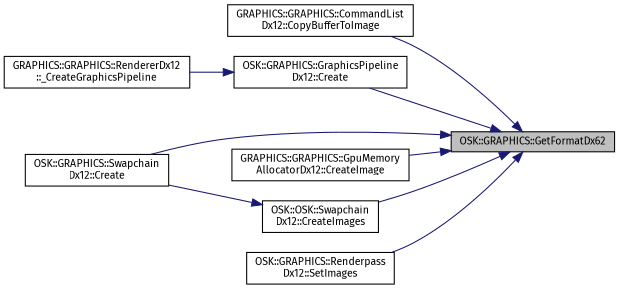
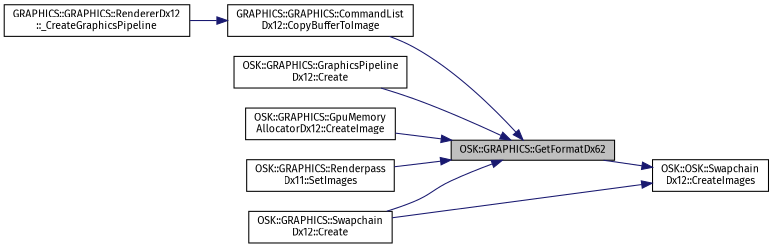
(206, 72) -> (203, 21)
(320, 165) -> (320, 124)
(440, 181) -> (623, 163)
(320, 268) -> (320, 176)
